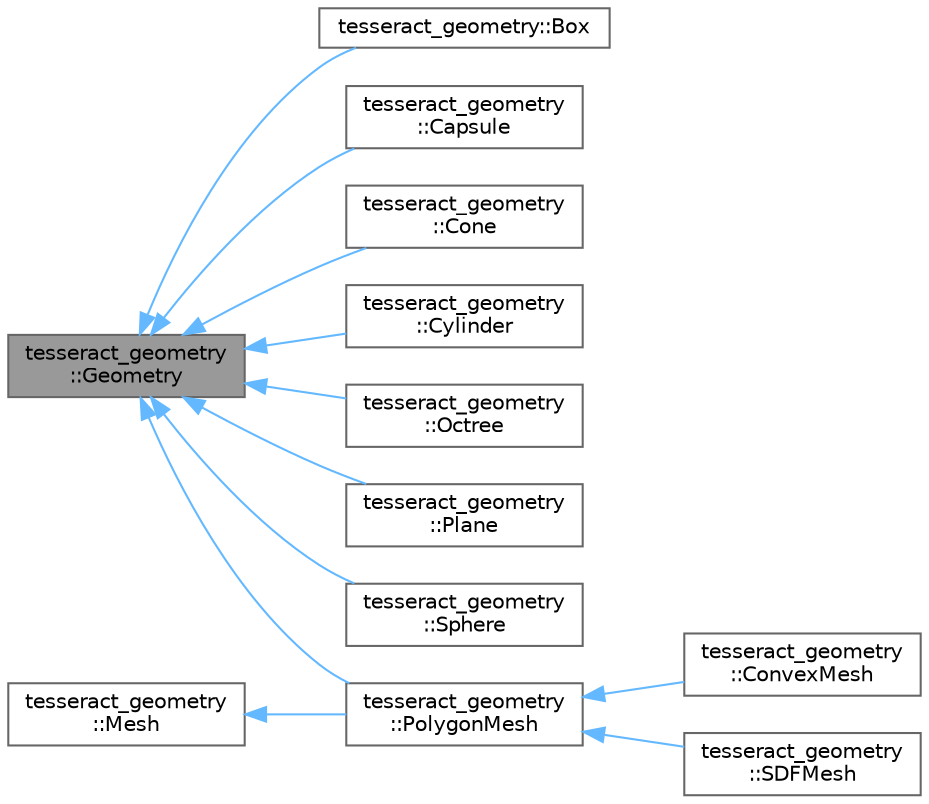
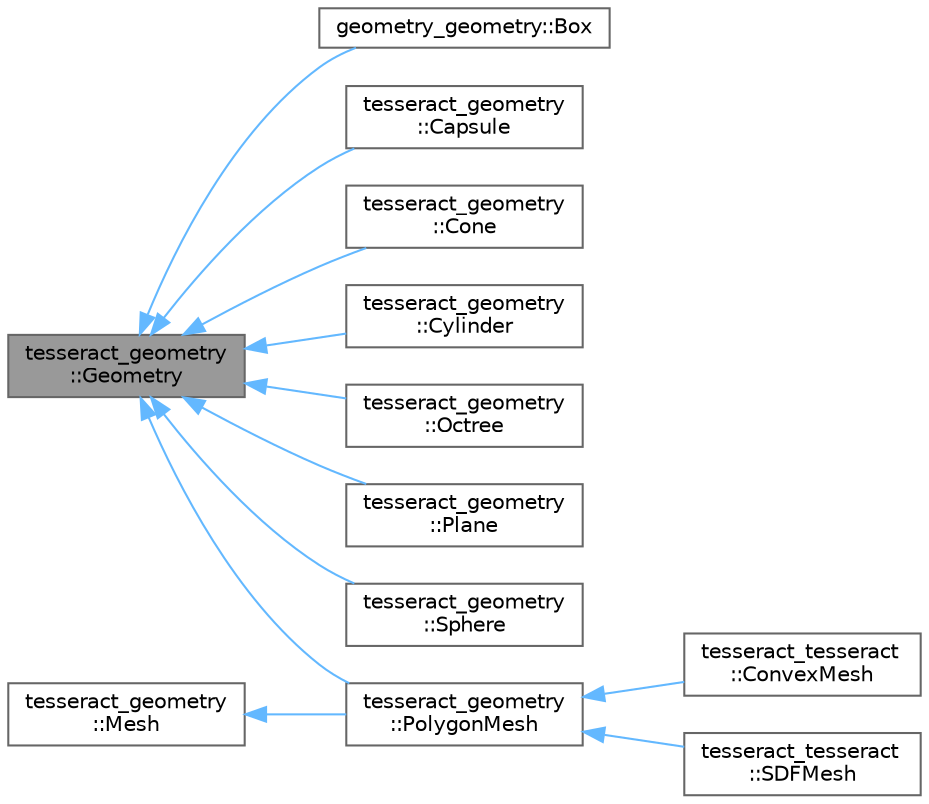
(464, 28) -> (464, 28)
(802, 665) -> (802, 665)
(802, 764) -> (802, 764)
